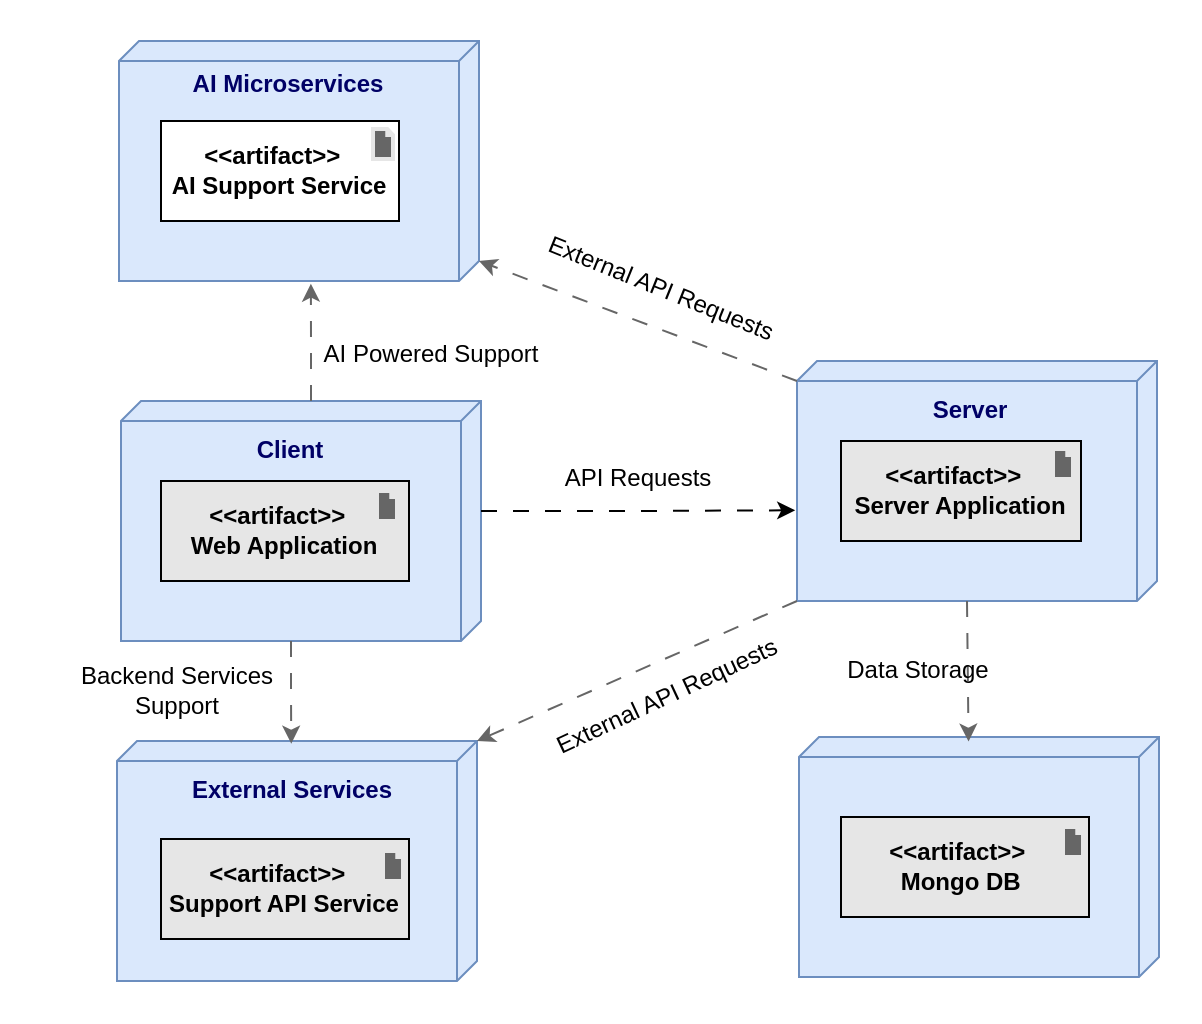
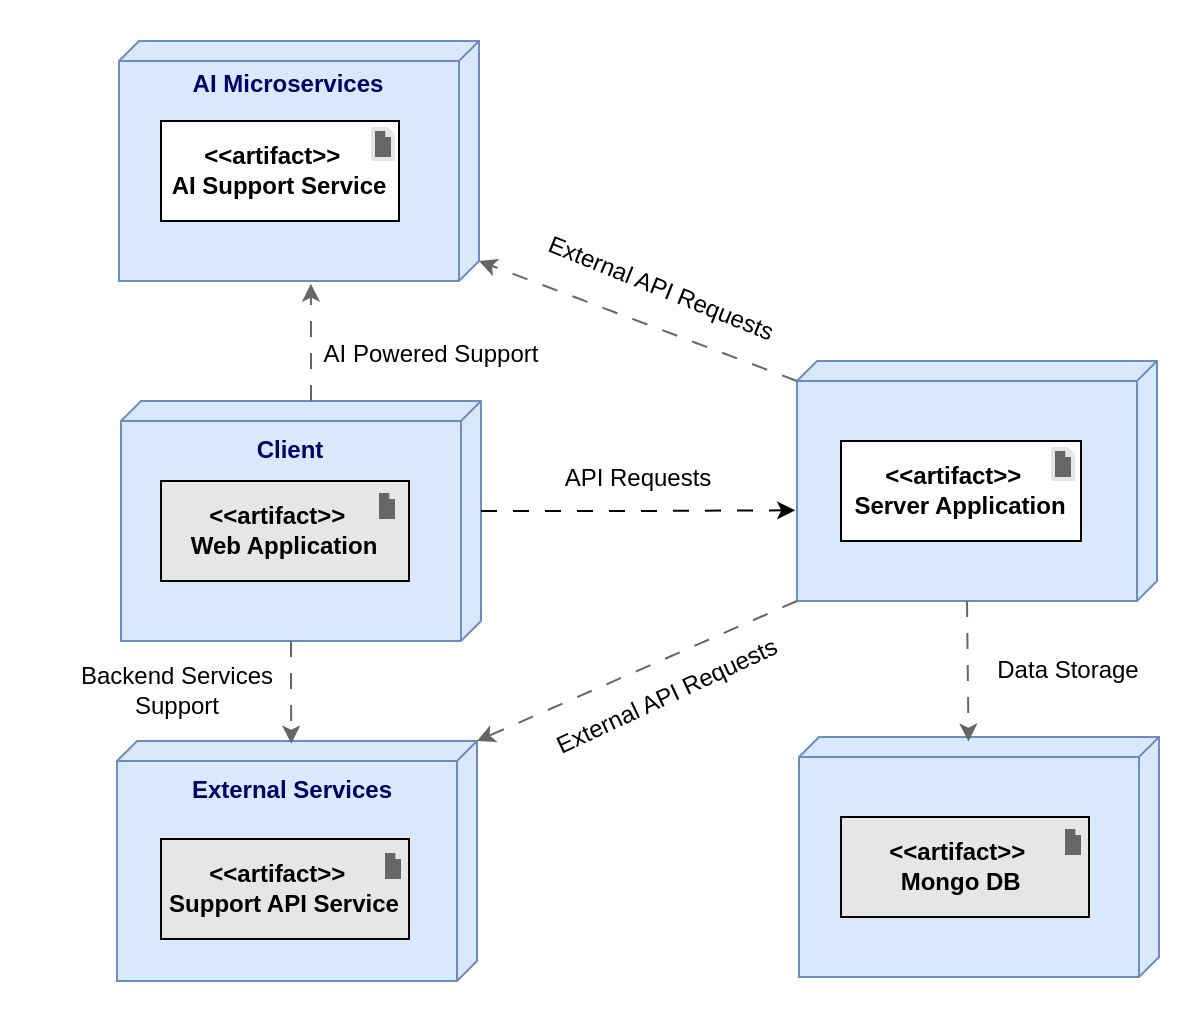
(971, 411) -> none
(961, 491) -> (961, 491)
(919, 671) -> (1069, 671)
